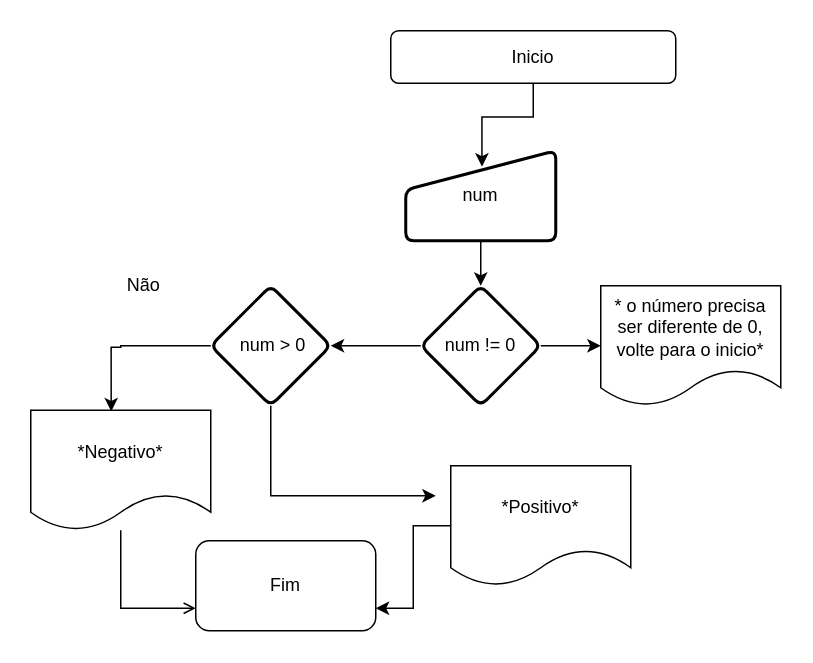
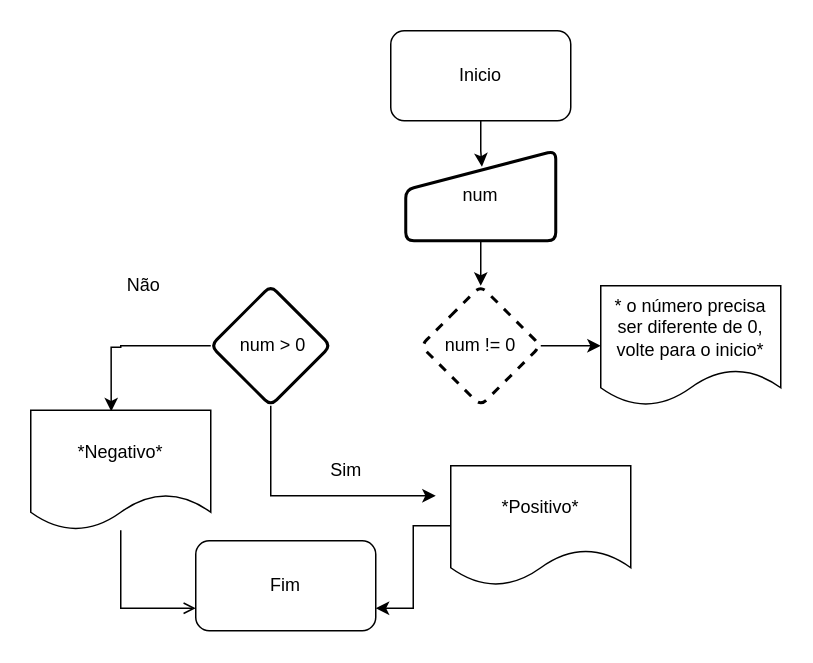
(533, 57) -> (481, 76)
(381, 346) -> none
(481, 346) -> (481, 346)
none -> (346, 470)
